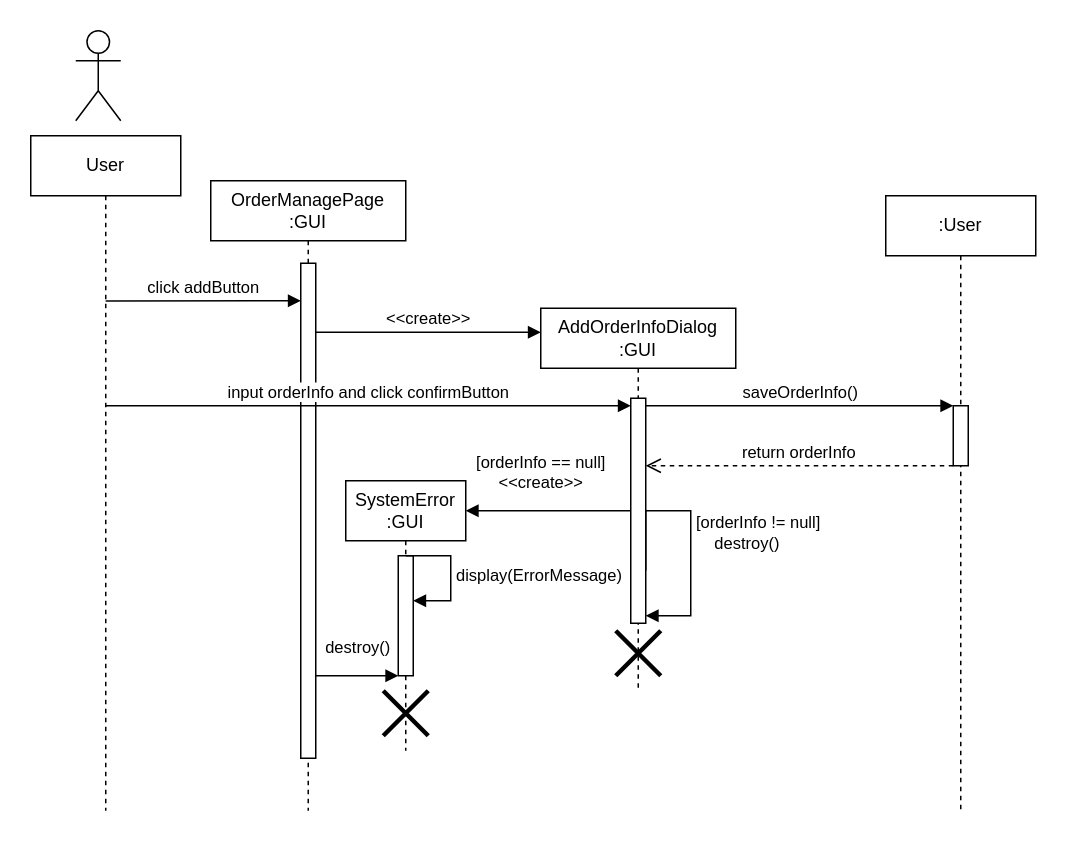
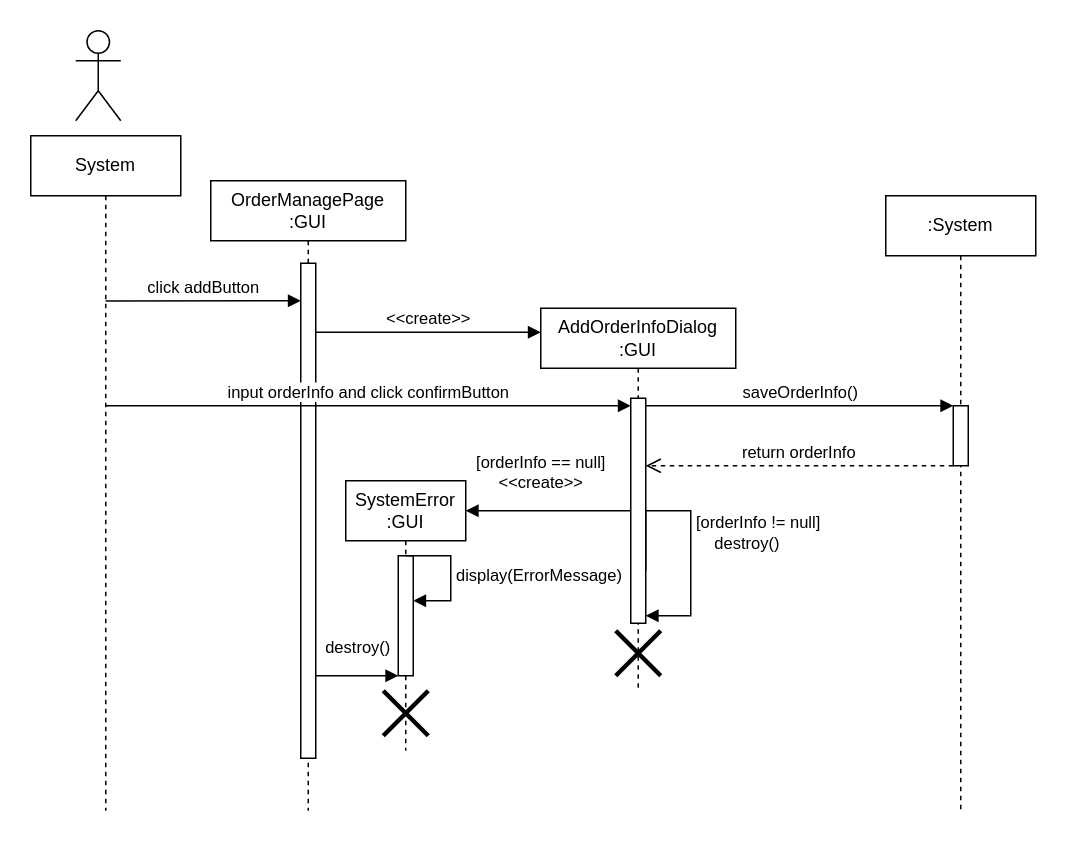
(106, 166) -> (106, 166)
(961, 226) -> (961, 226)
